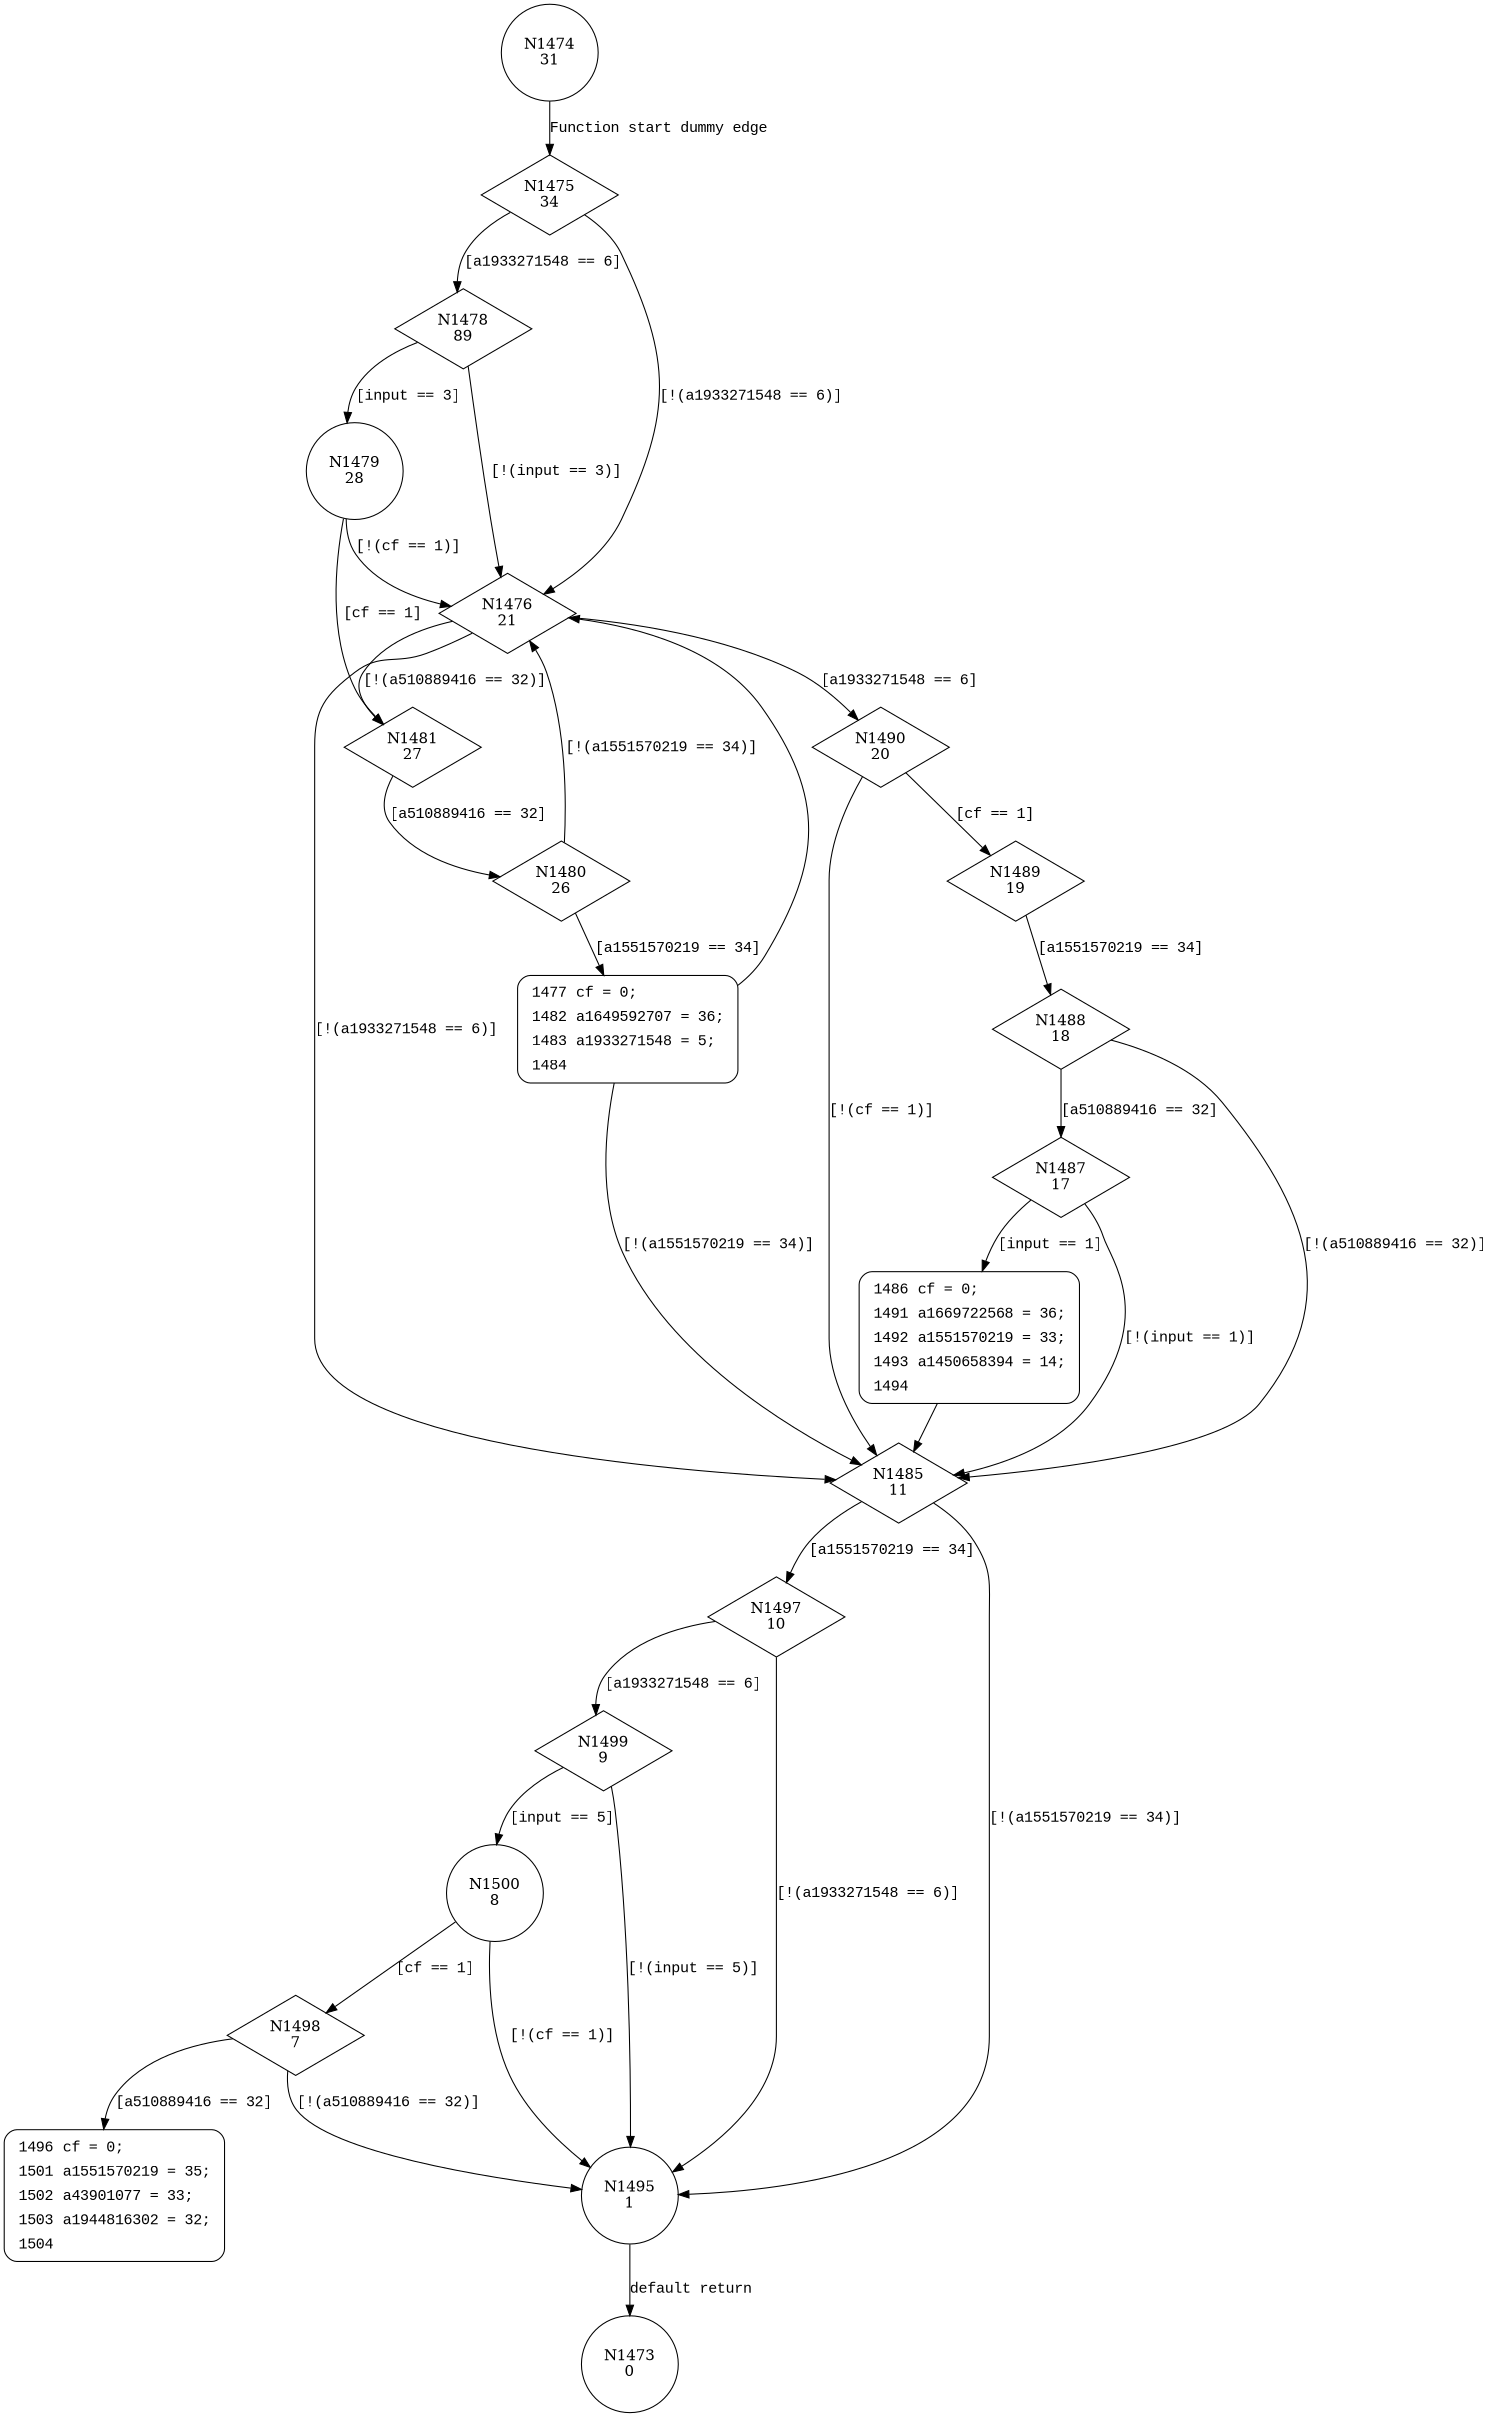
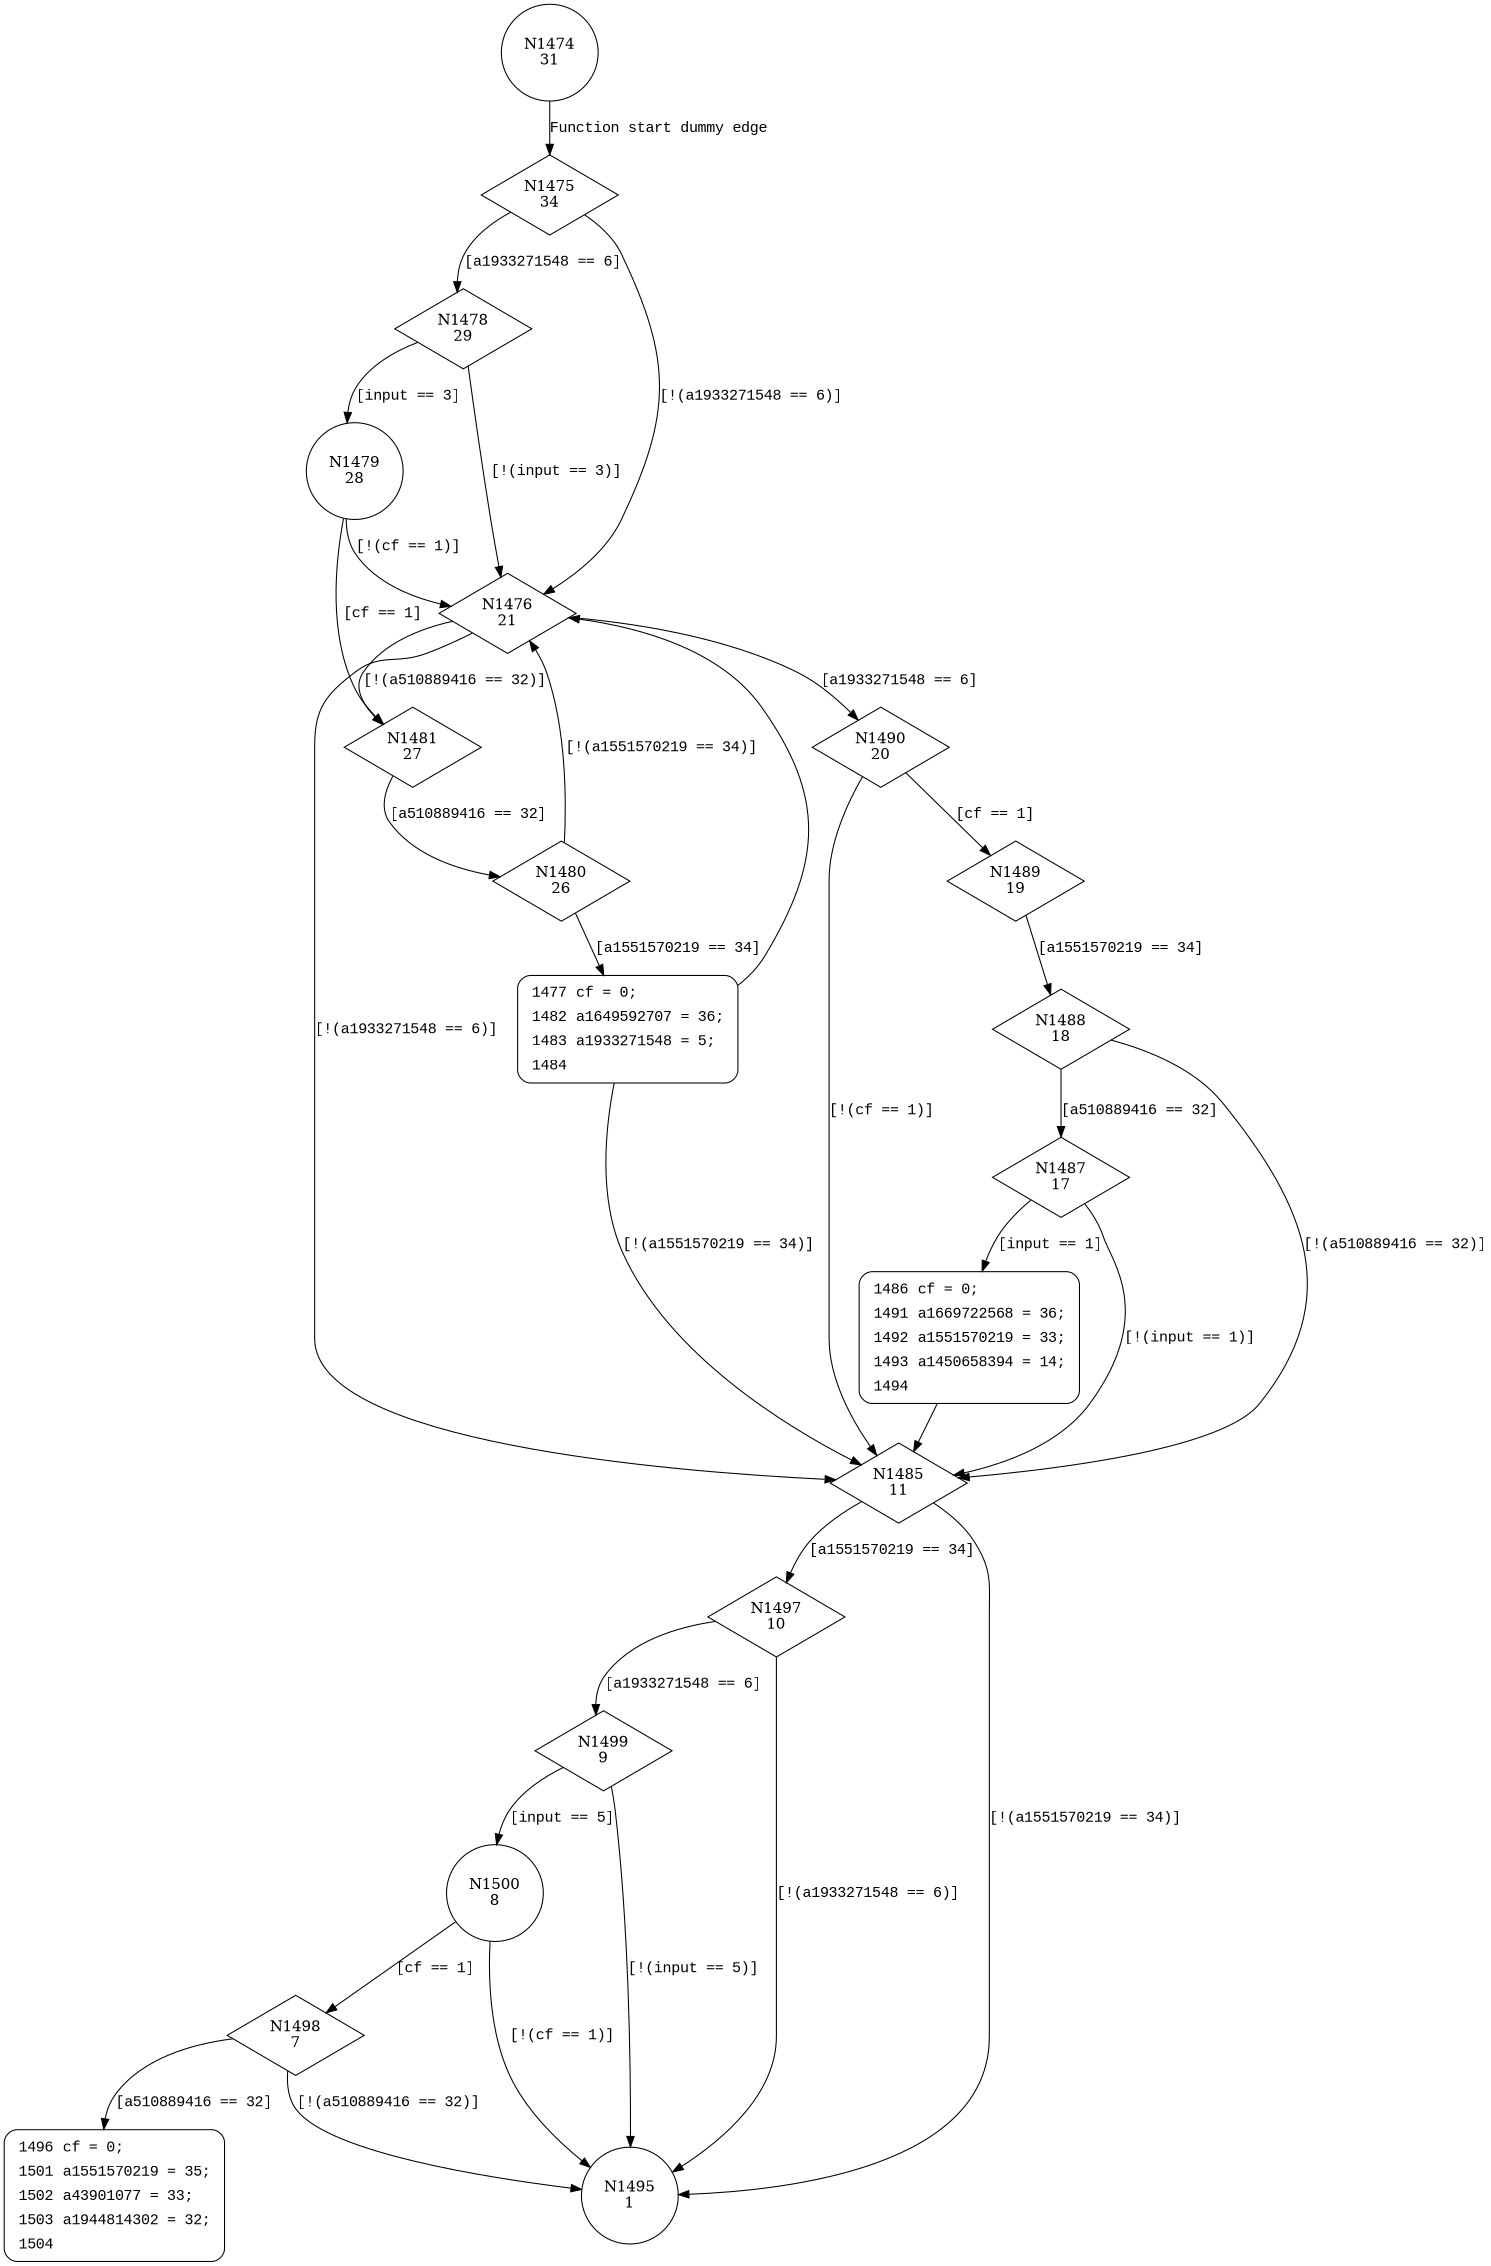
(463, 329) -> (463, 329)
(137, 2220) -> (137, 2220)
(630, 2364) -> none
